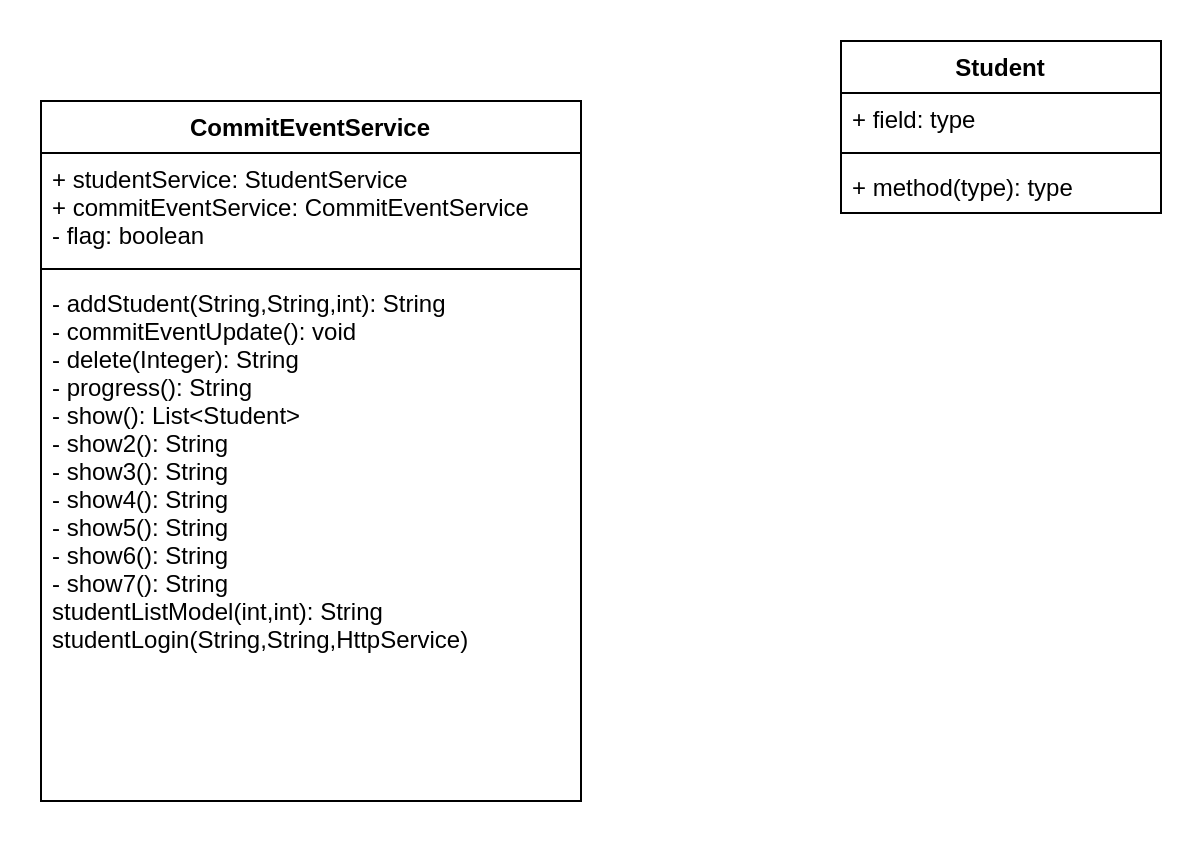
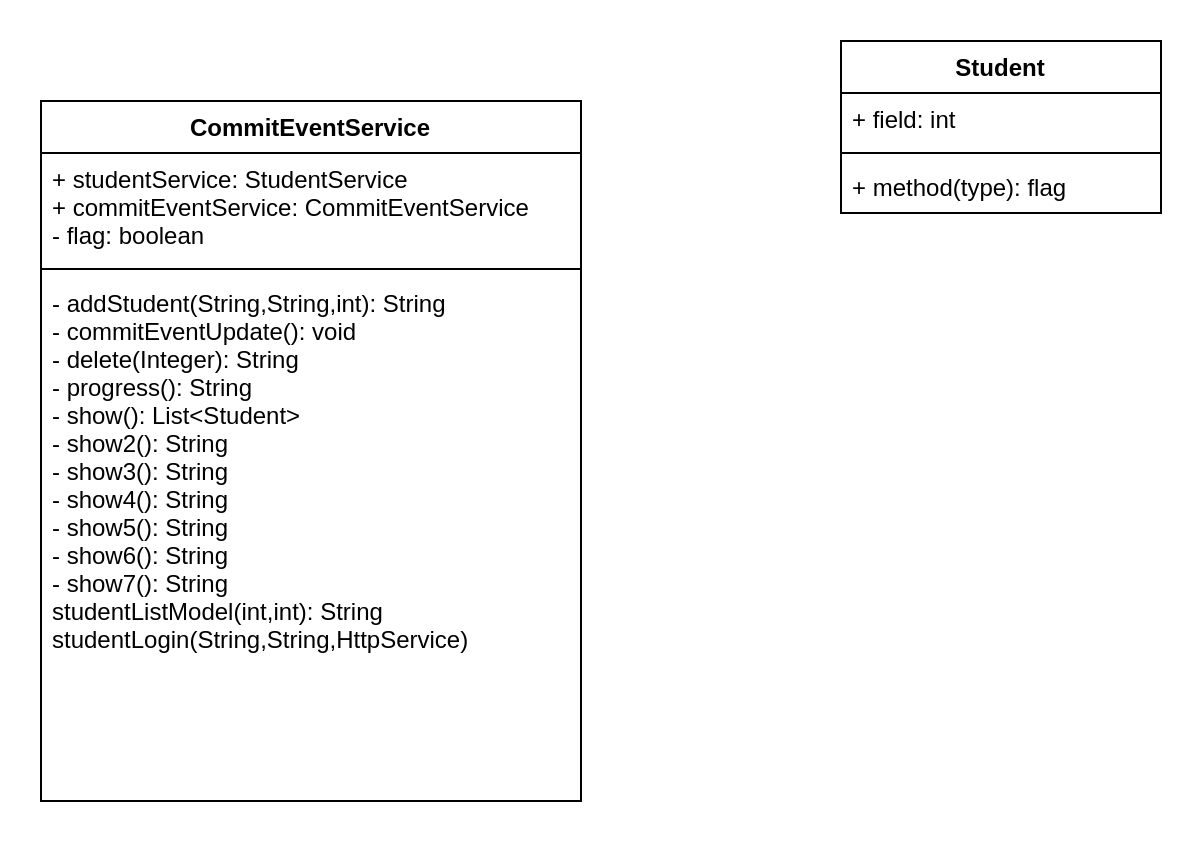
(924, 120) -> (914, 120)
(977, 188) -> (974, 188)
